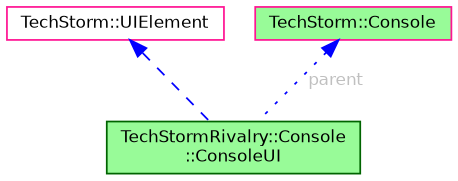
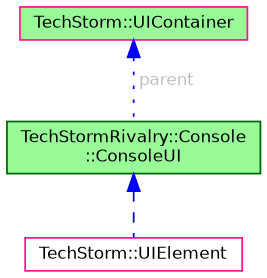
(353, 23) -> (134, 23)
(176, 87) -> (134, 214)
